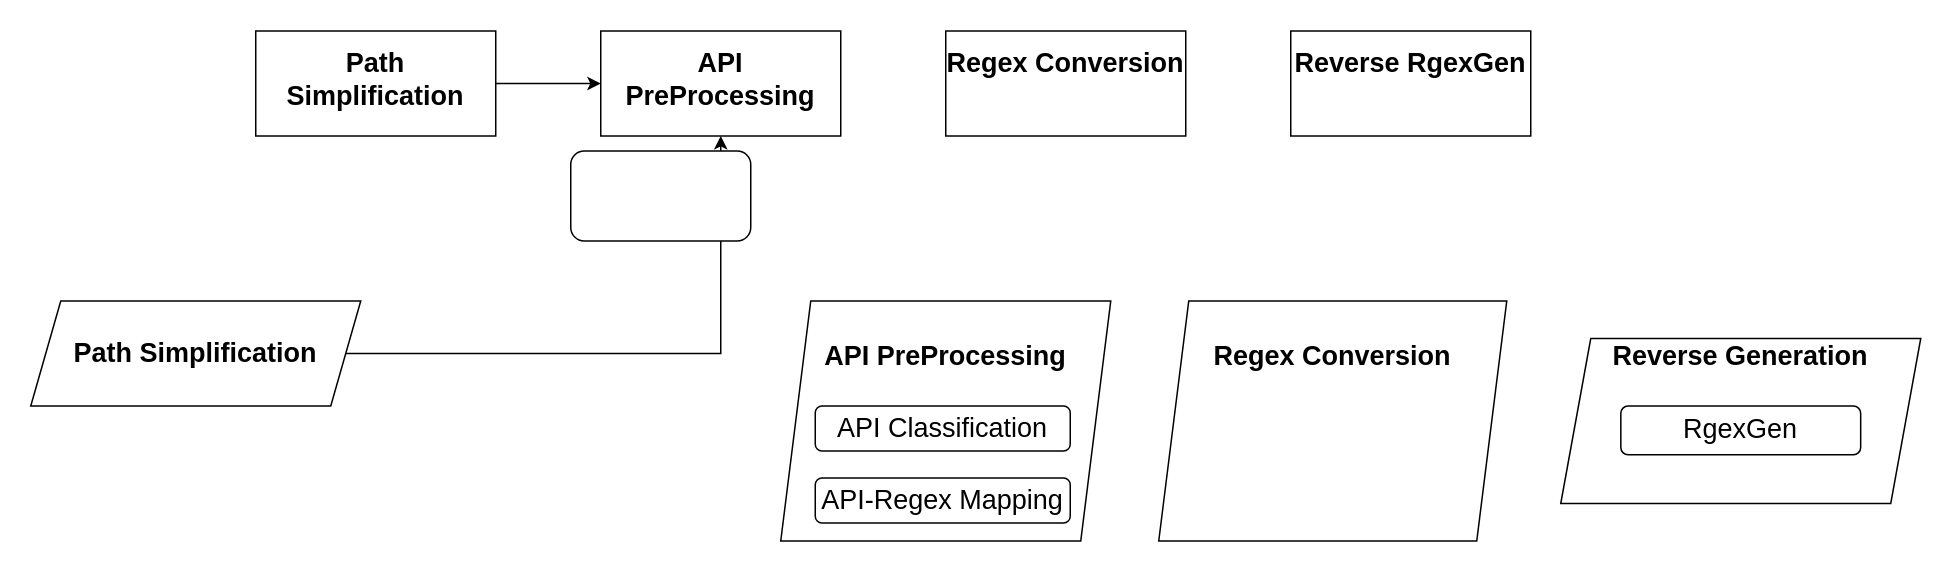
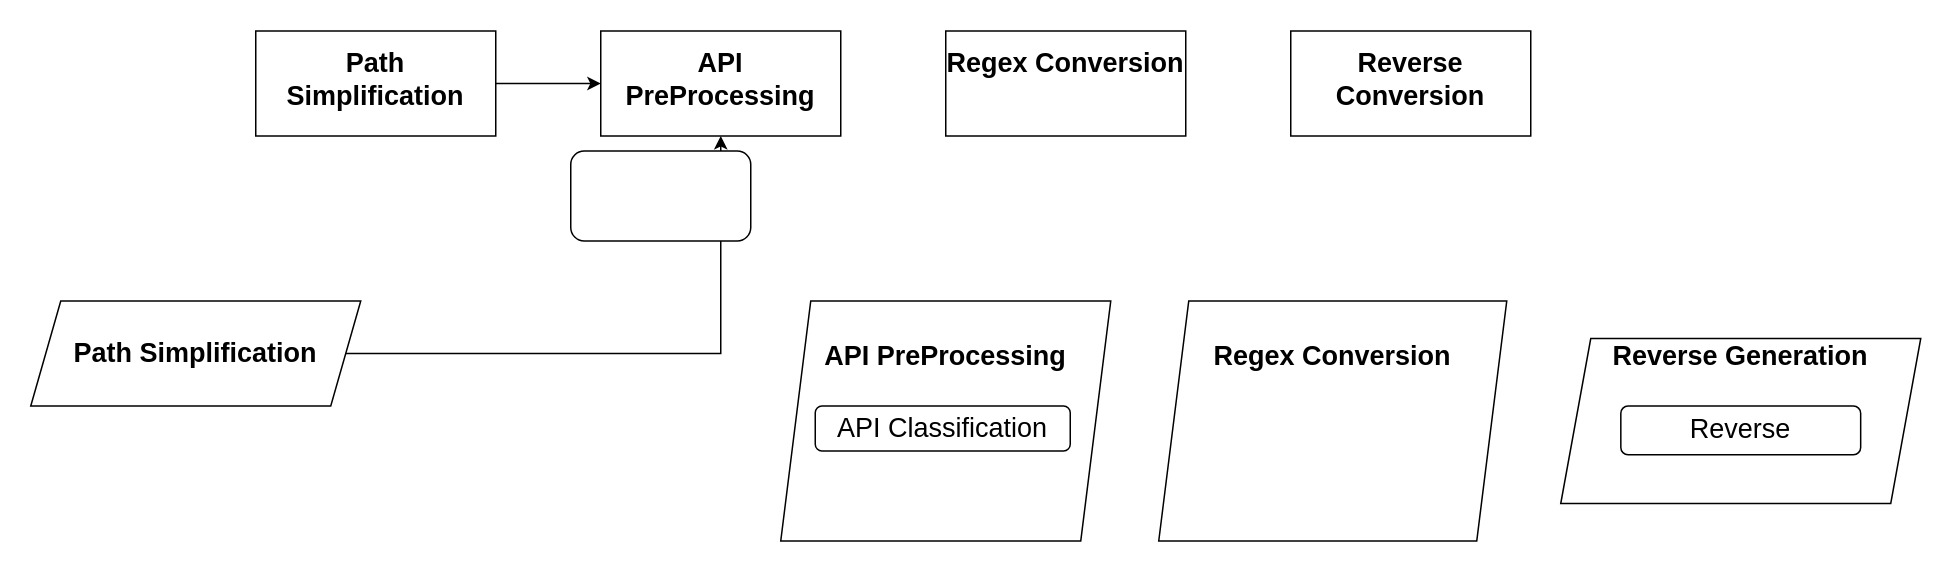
(1411, 31) -> (1411, 31)
(1741, 430) -> (1741, 430)
(943, 500) -> none
